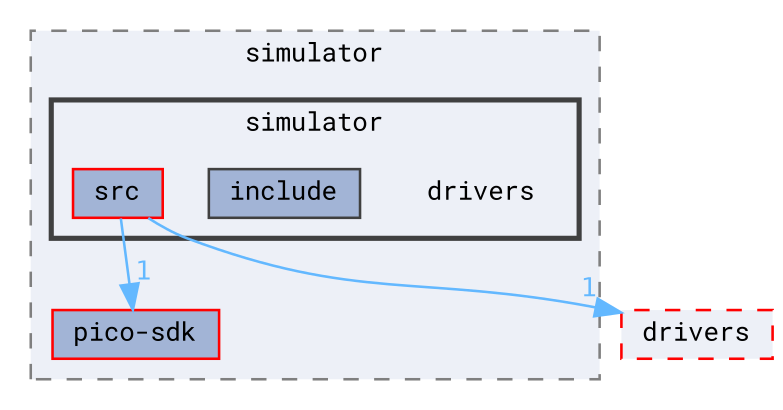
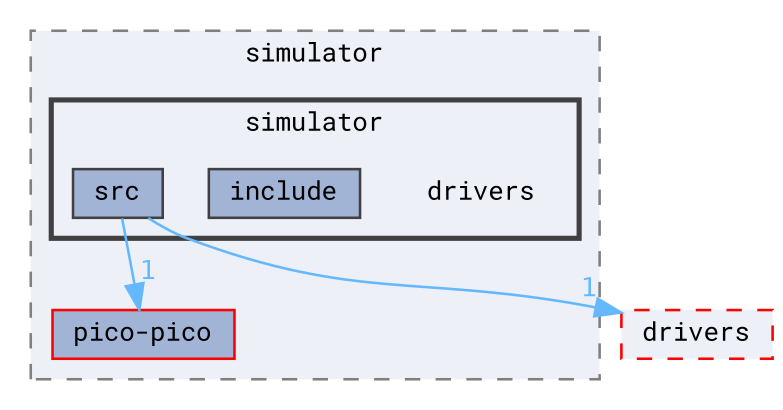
(118, 193) -> (118, 193)
(136, 334) -> (144, 334)
